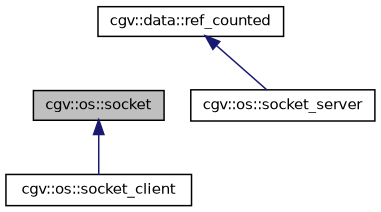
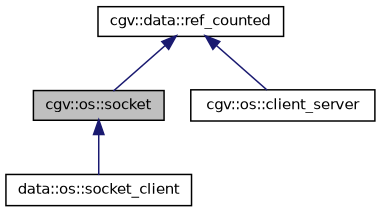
none -> (139, 68)
(283, 105) -> (283, 105)
(99, 190) -> (99, 190)
